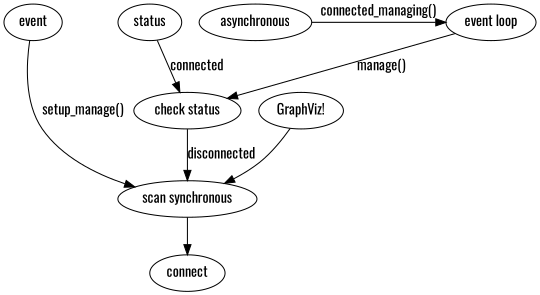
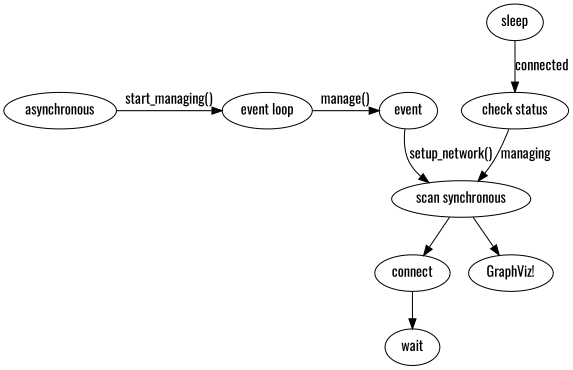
(379, 12) -> (169, 100)
(150, 22) -> (515, 22)
(346, 65) -> (341, 111)
(83, 111) -> (451, 155)
(221, 155) -> (526, 155)
(265, 157) -> (483, 232)
none -> (412, 347)
